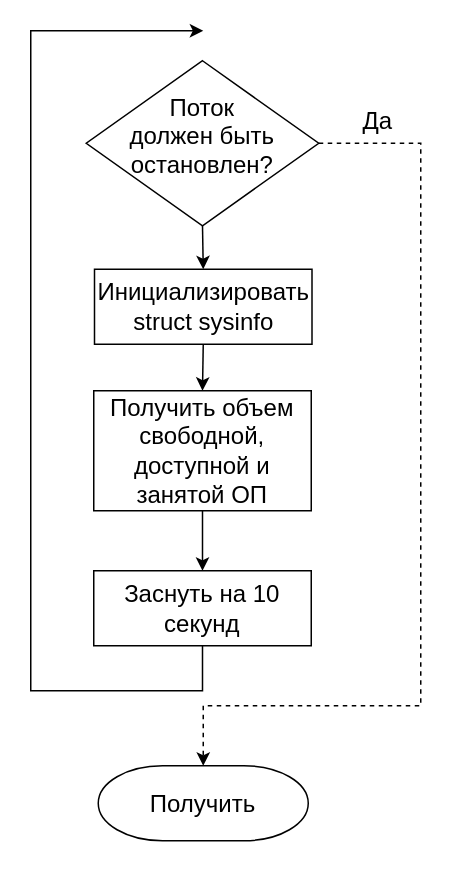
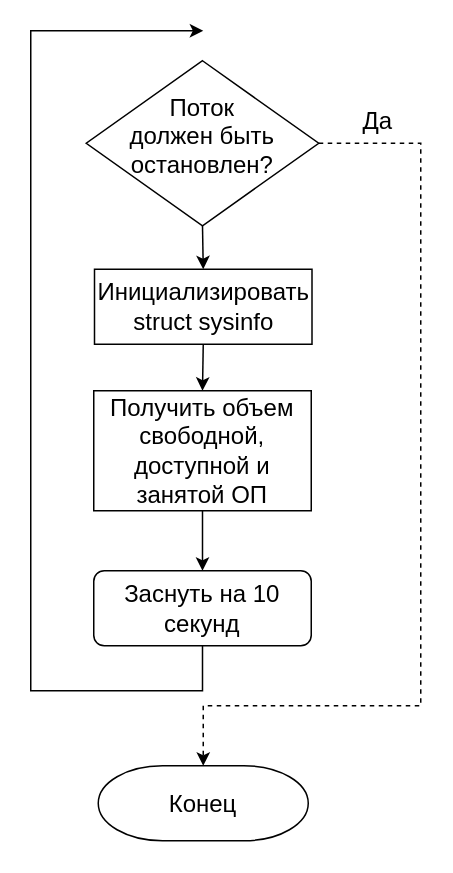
(203, 608) -> (203, 608)
(203, 803) -> (203, 803)
